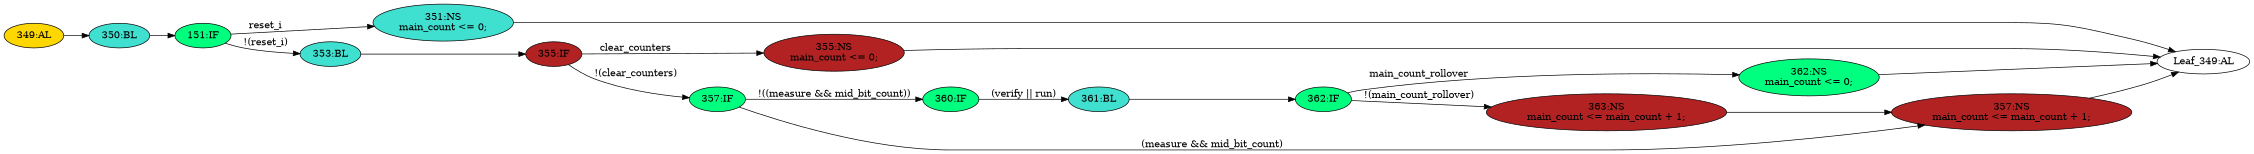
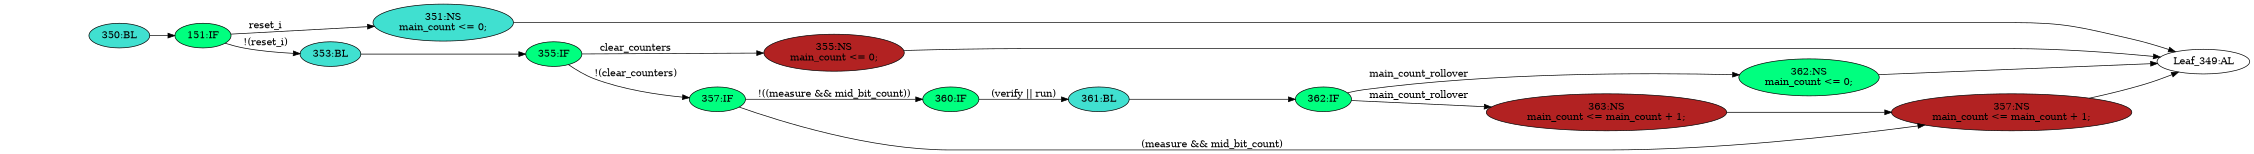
(34, 36) -> none
(554, 54) -> (554, 54)
(1419, 96) -> (1419, 96)
